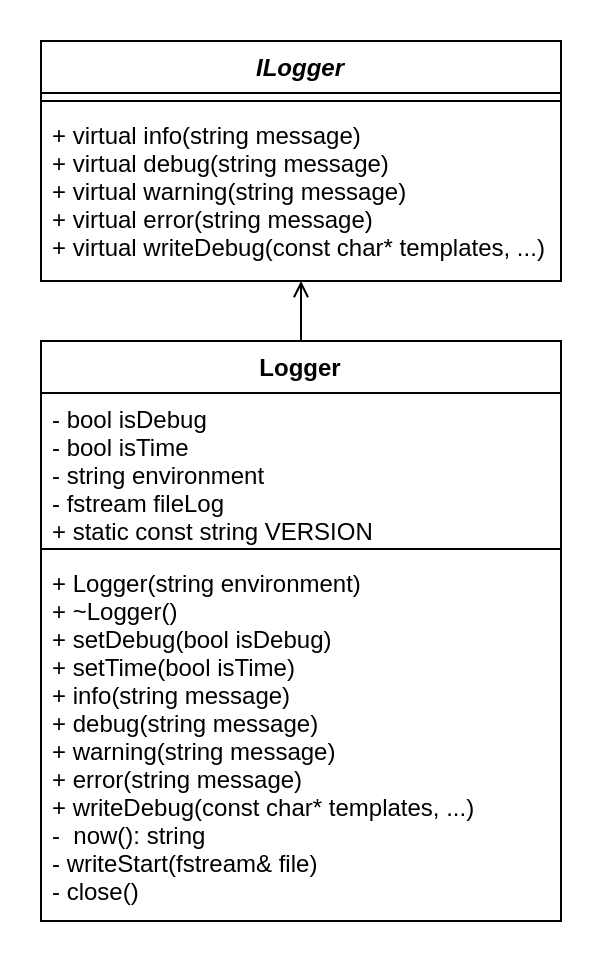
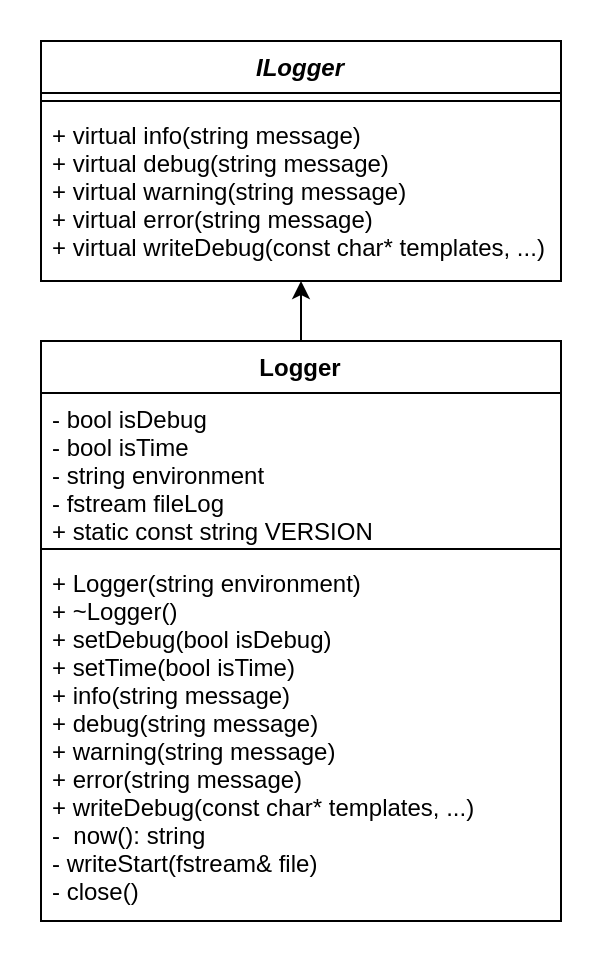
(301, 293) -> (301, 296)
